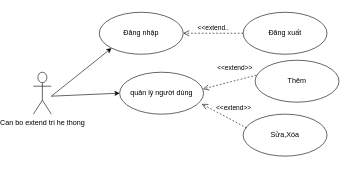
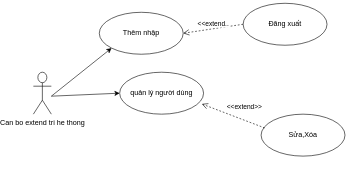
(141, 33) -> (141, 33)
(285, 33) -> (285, 24)
(297, 81) -> none
(231, 82) -> none
(285, 135) -> (303, 135)
